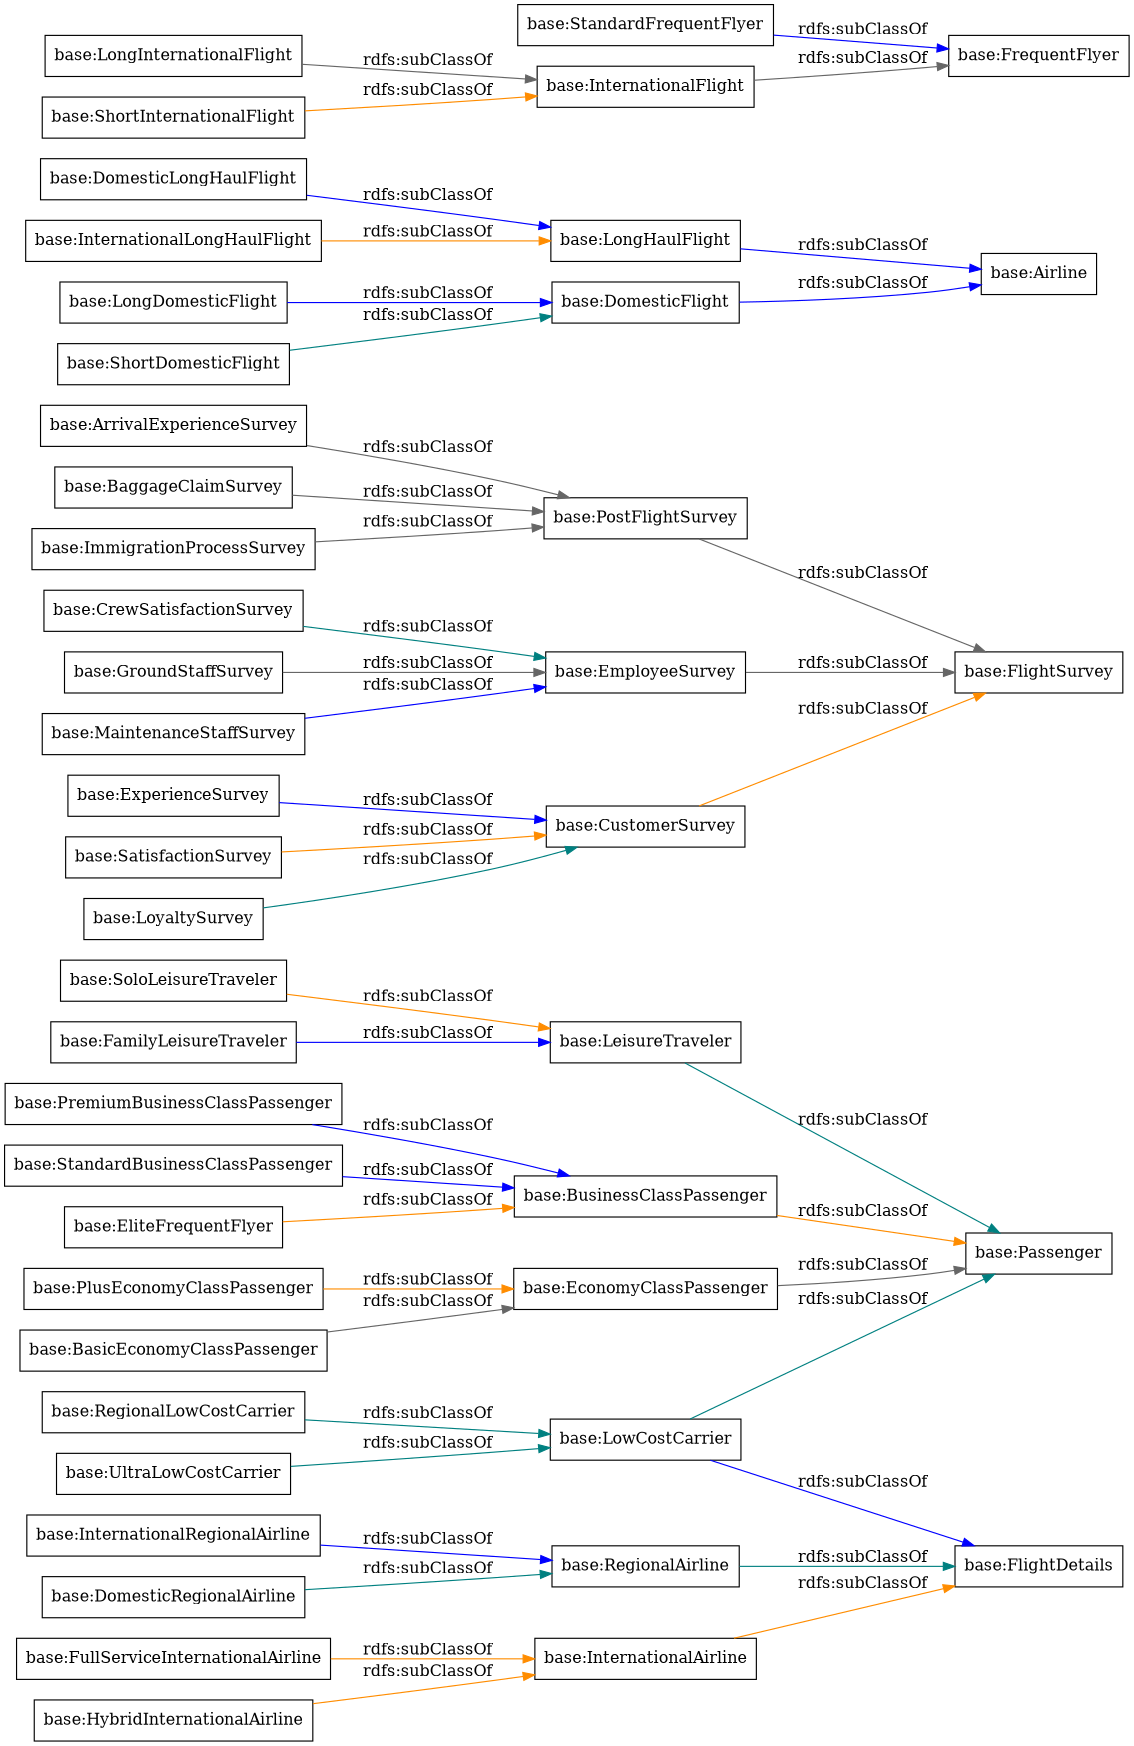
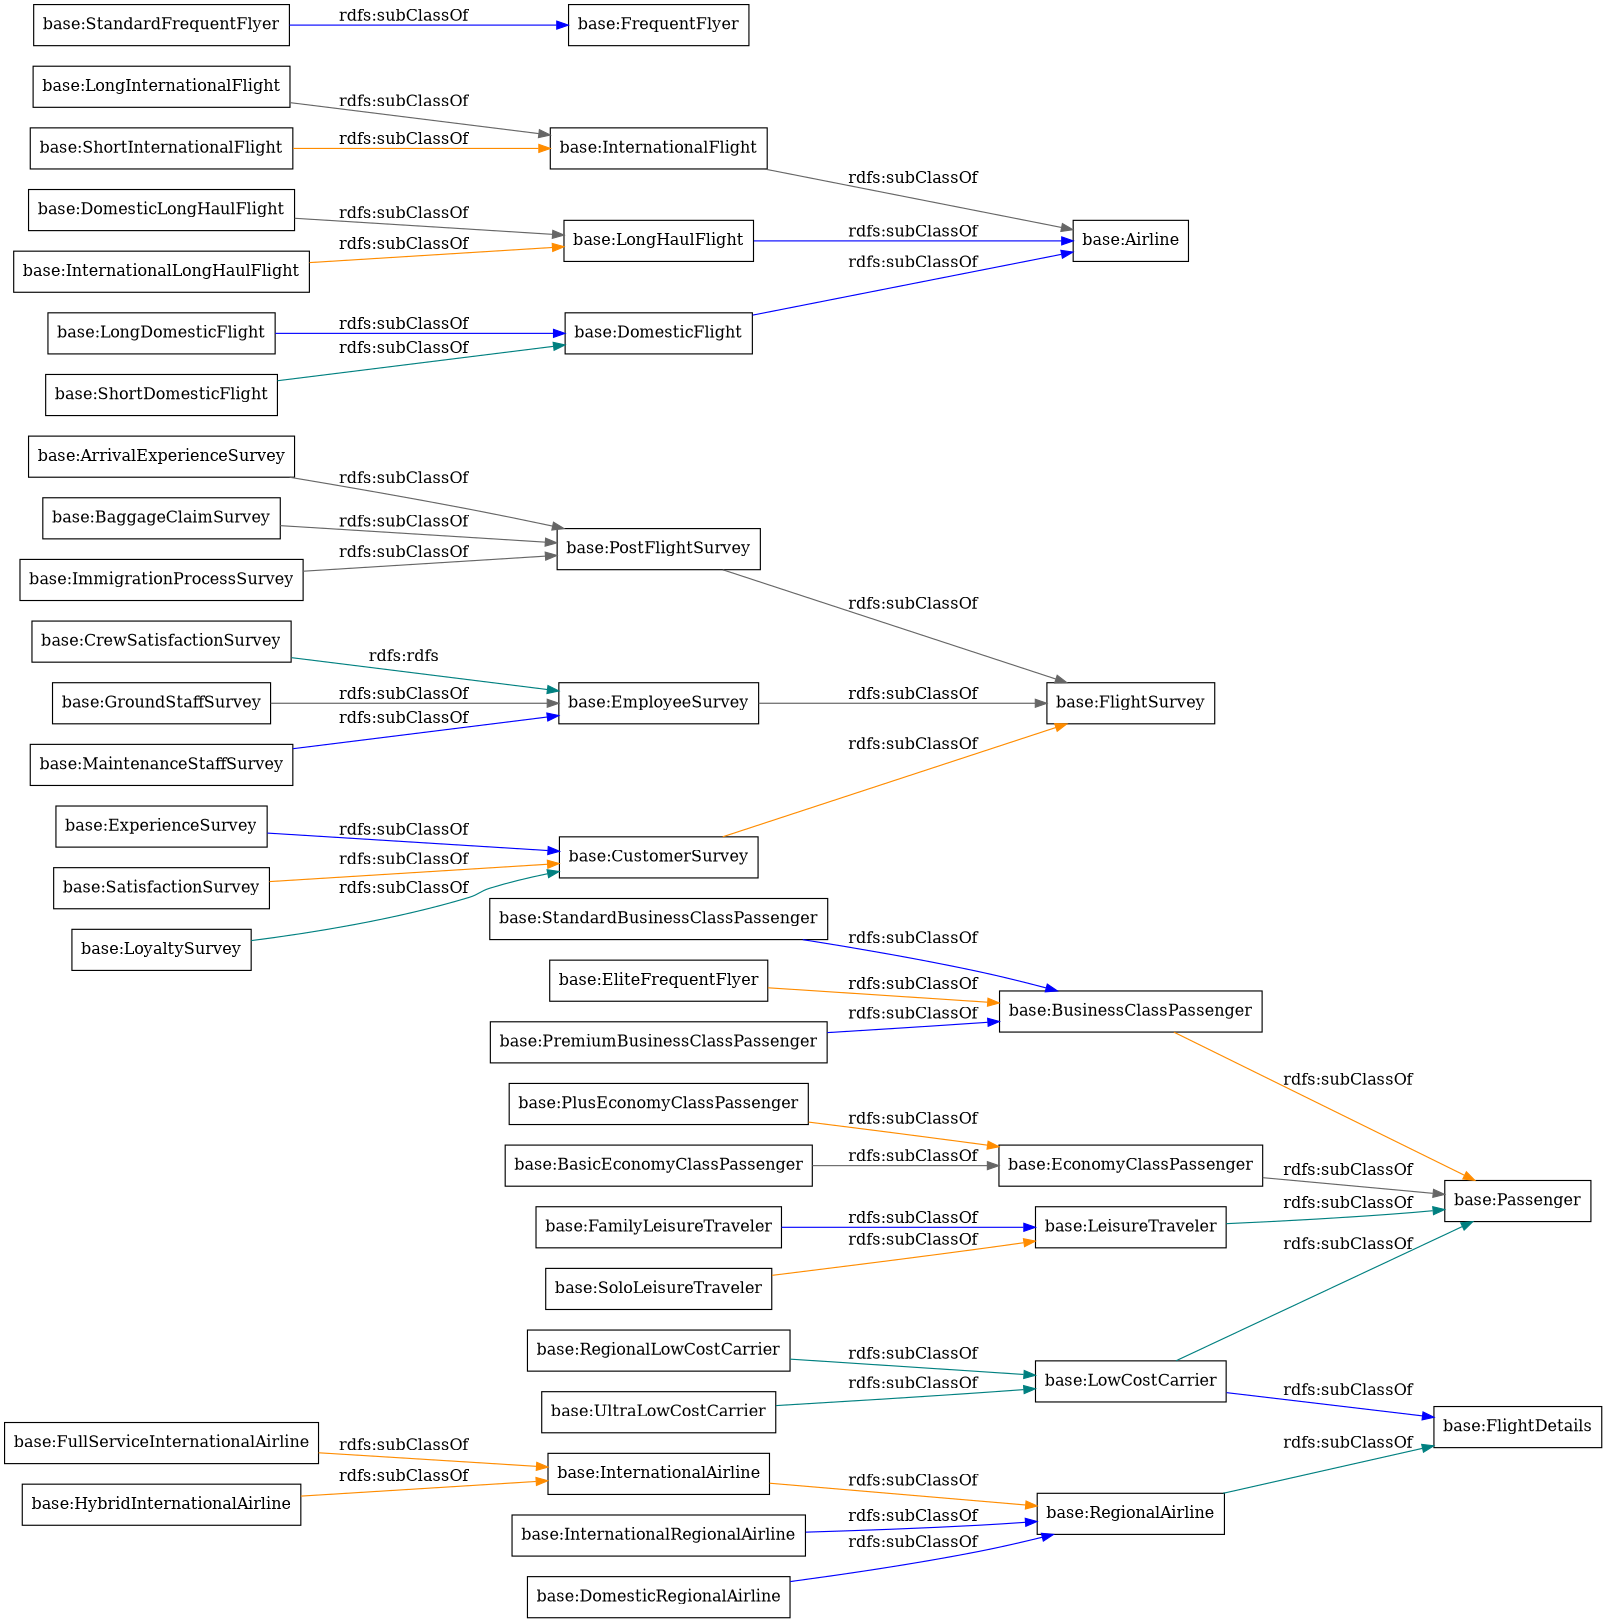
(846, 74) -> (913, 198)
(423, 210) -> (423, 226)
(428, 627) -> (404, 657)
(423, 1582) -> (917, 1563)
(839, 1613) -> (898, 1494)
